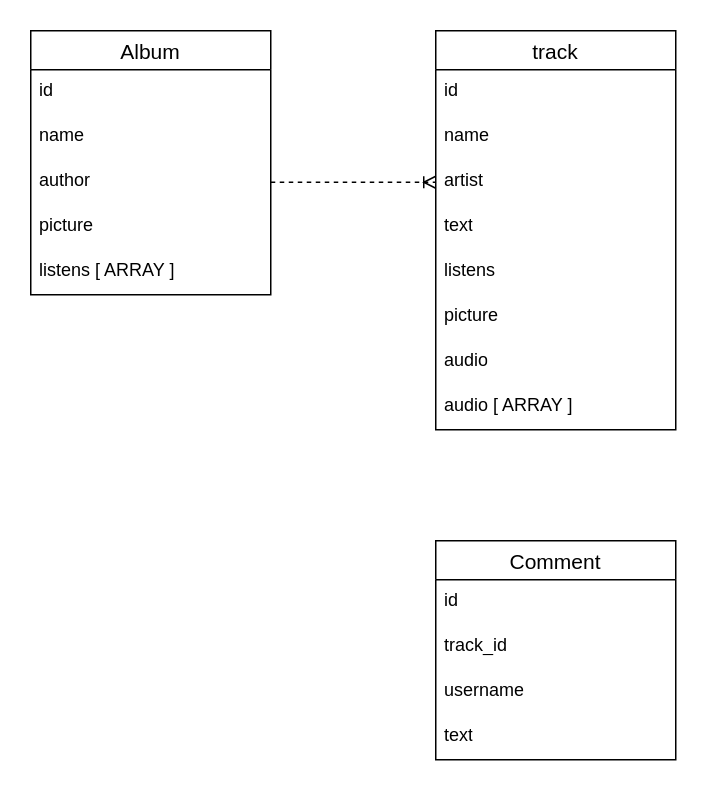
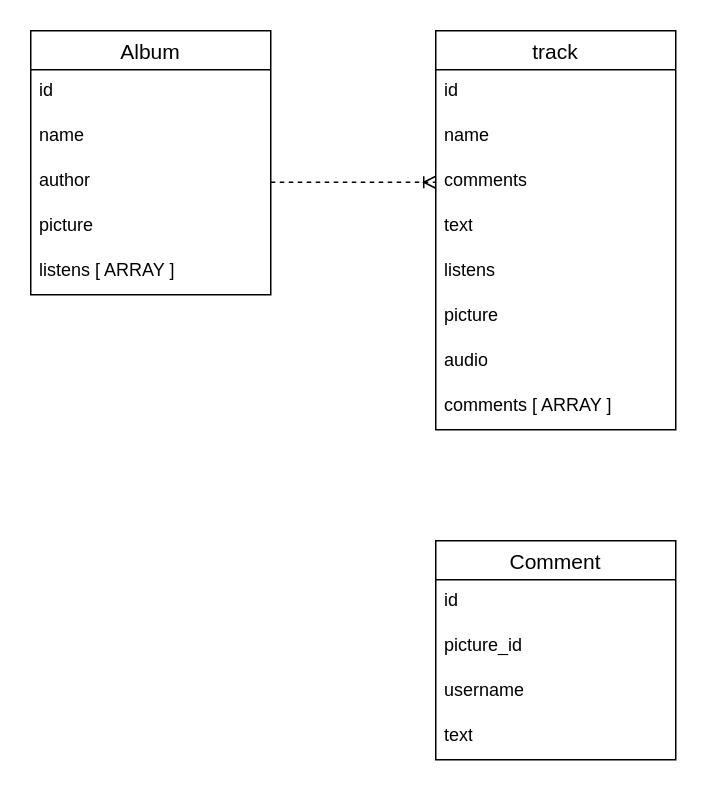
(473, 181) -> (485, 181)
(511, 406) -> (528, 406)
(483, 646) -> (490, 646)
